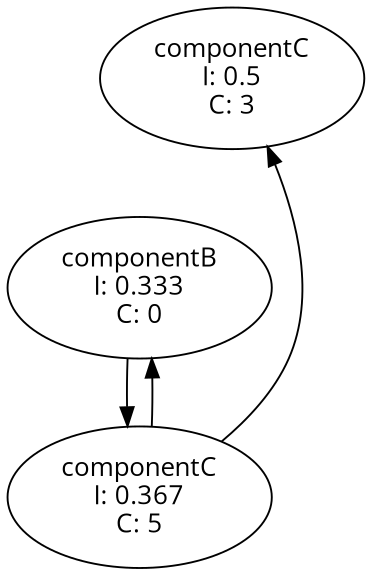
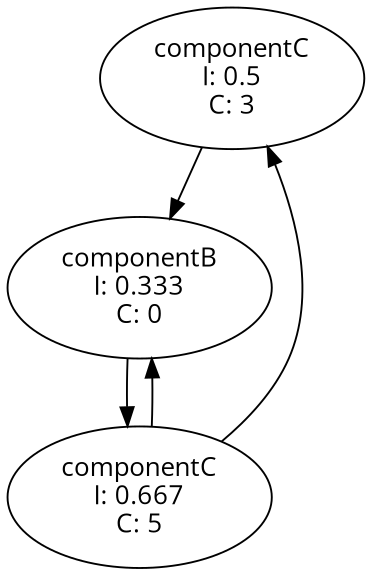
none -> (190, 174)
(140, 497) -> (140, 497)
